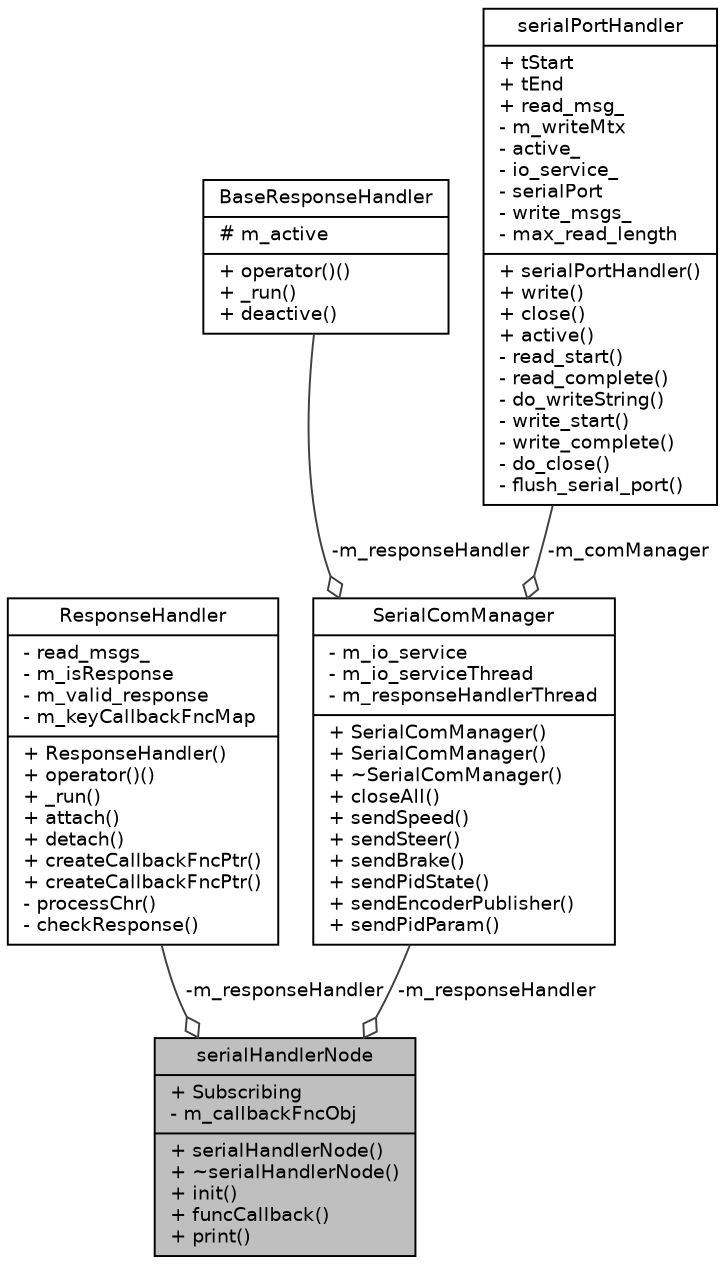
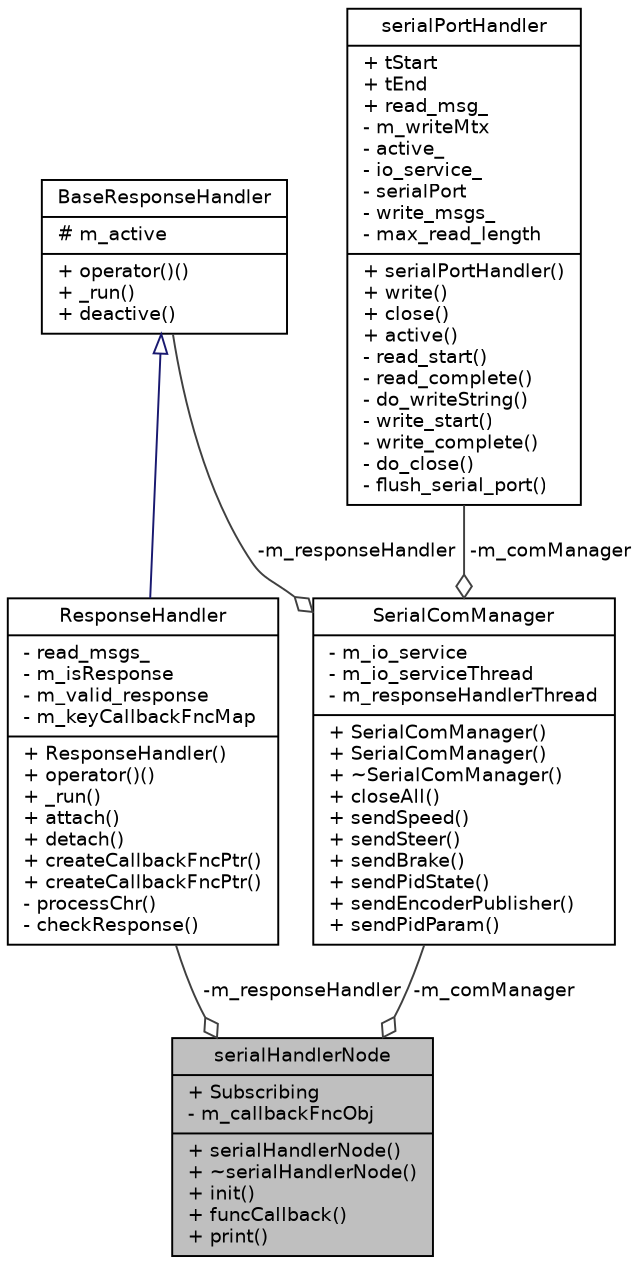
none -> (155, 476)
(494, 991) -> (491, 991)
